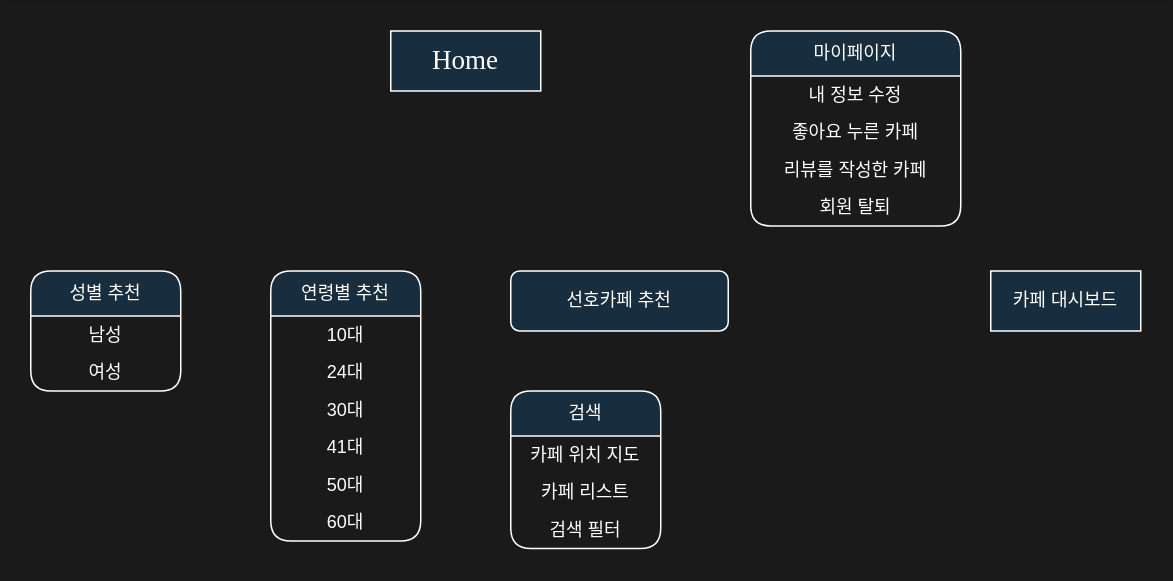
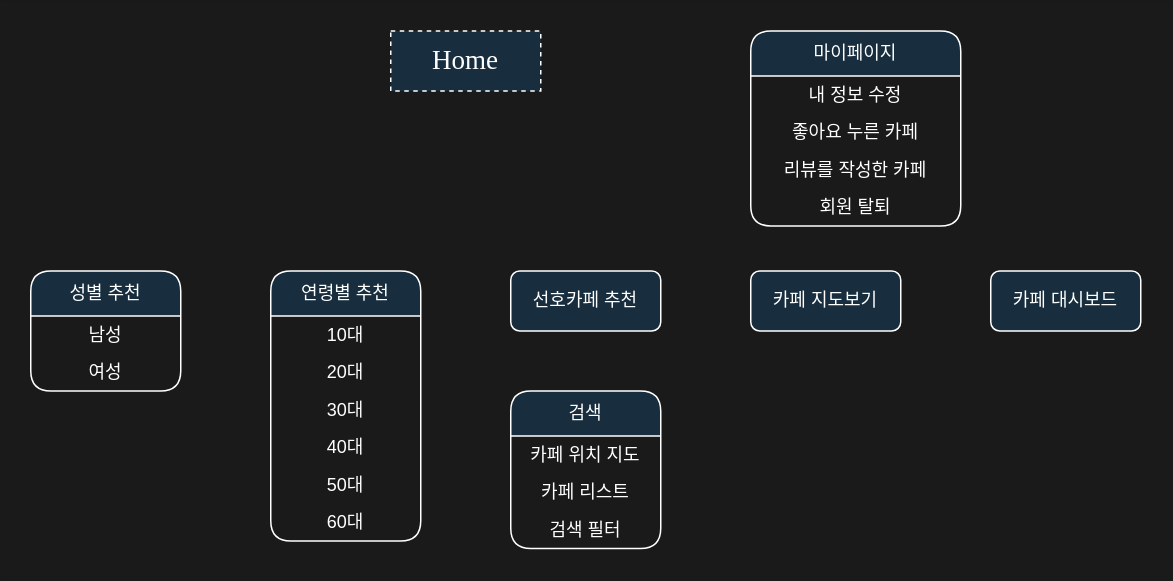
(466, 61) -> (466, 61)
(620, 301) -> (586, 301)
none -> (826, 301)
(1066, 301) -> (1066, 301)
(346, 373) -> (346, 373)
(346, 448) -> (346, 448)
